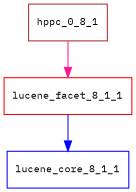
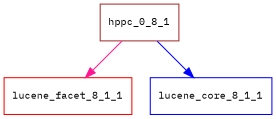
(68, 128) -> (172, 56)
